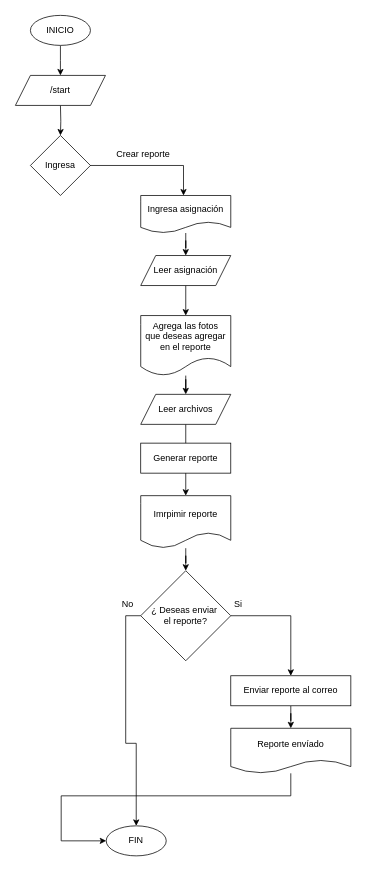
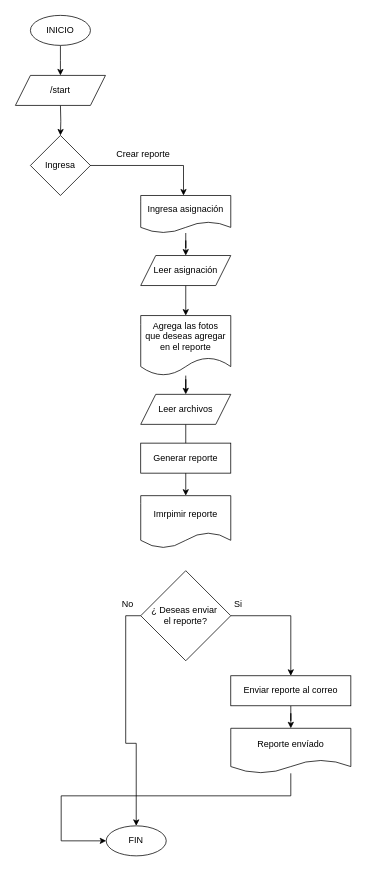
(186, 562) -> none
